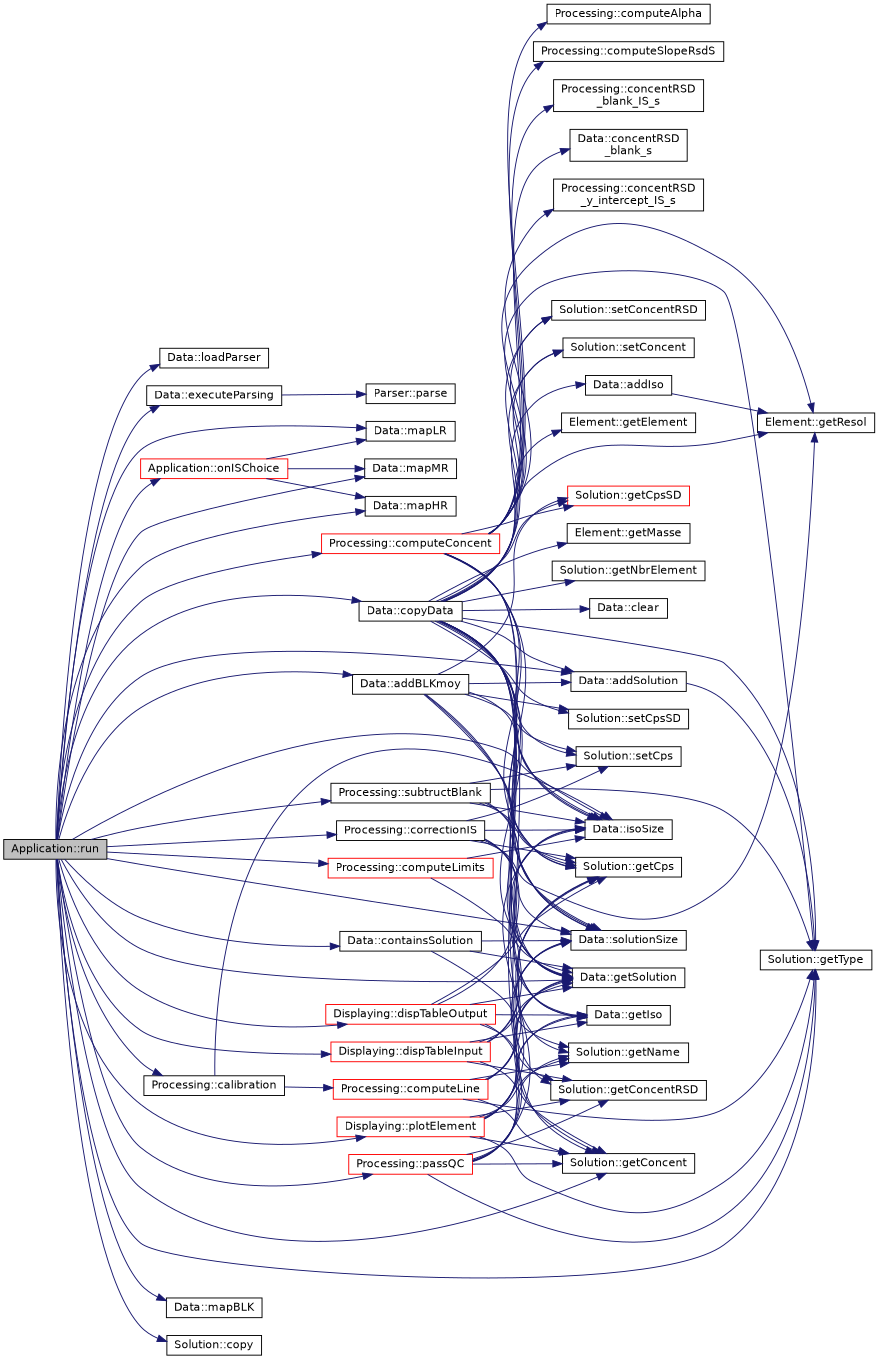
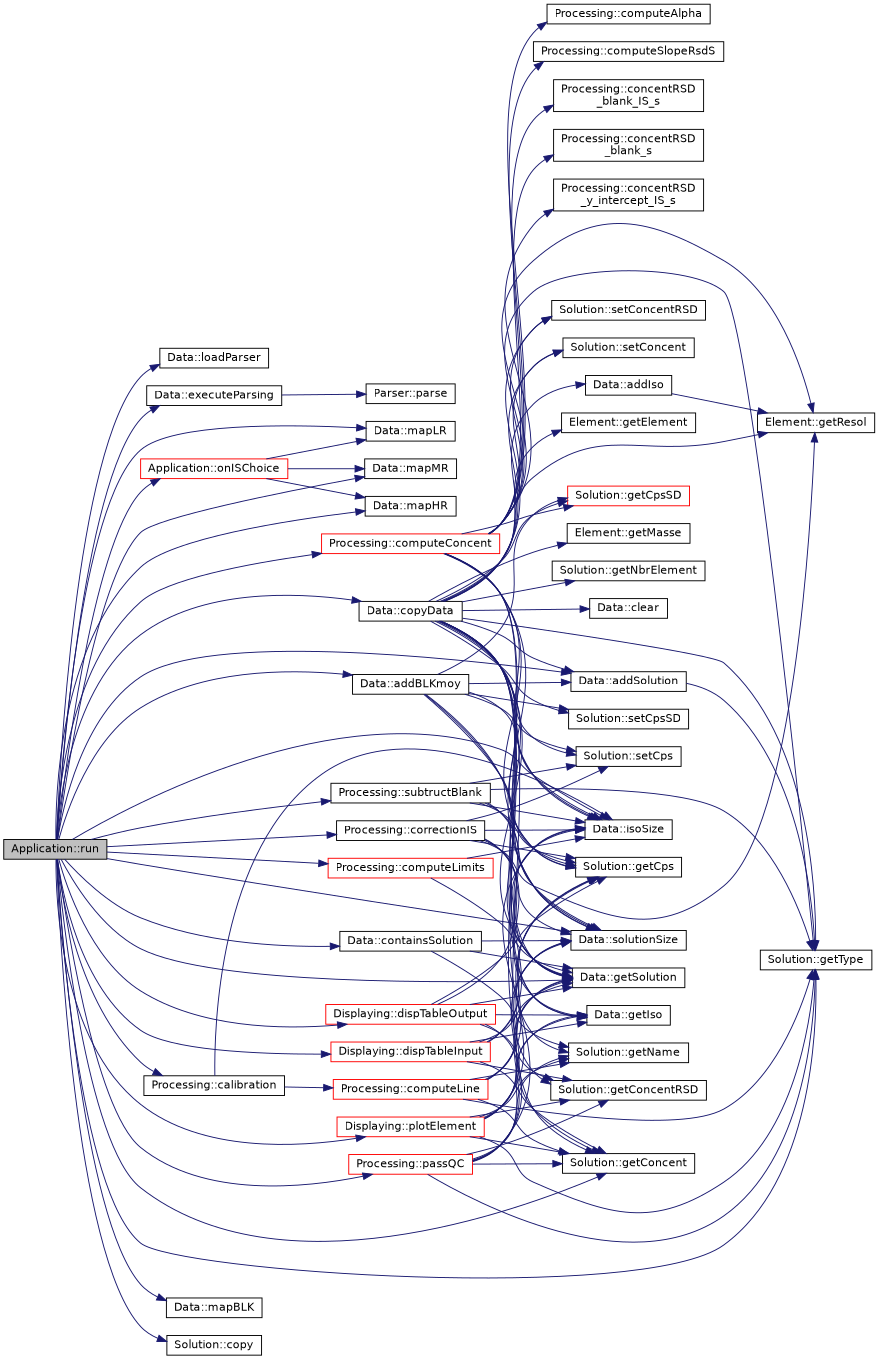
(629, 145) -> (629, 145)
